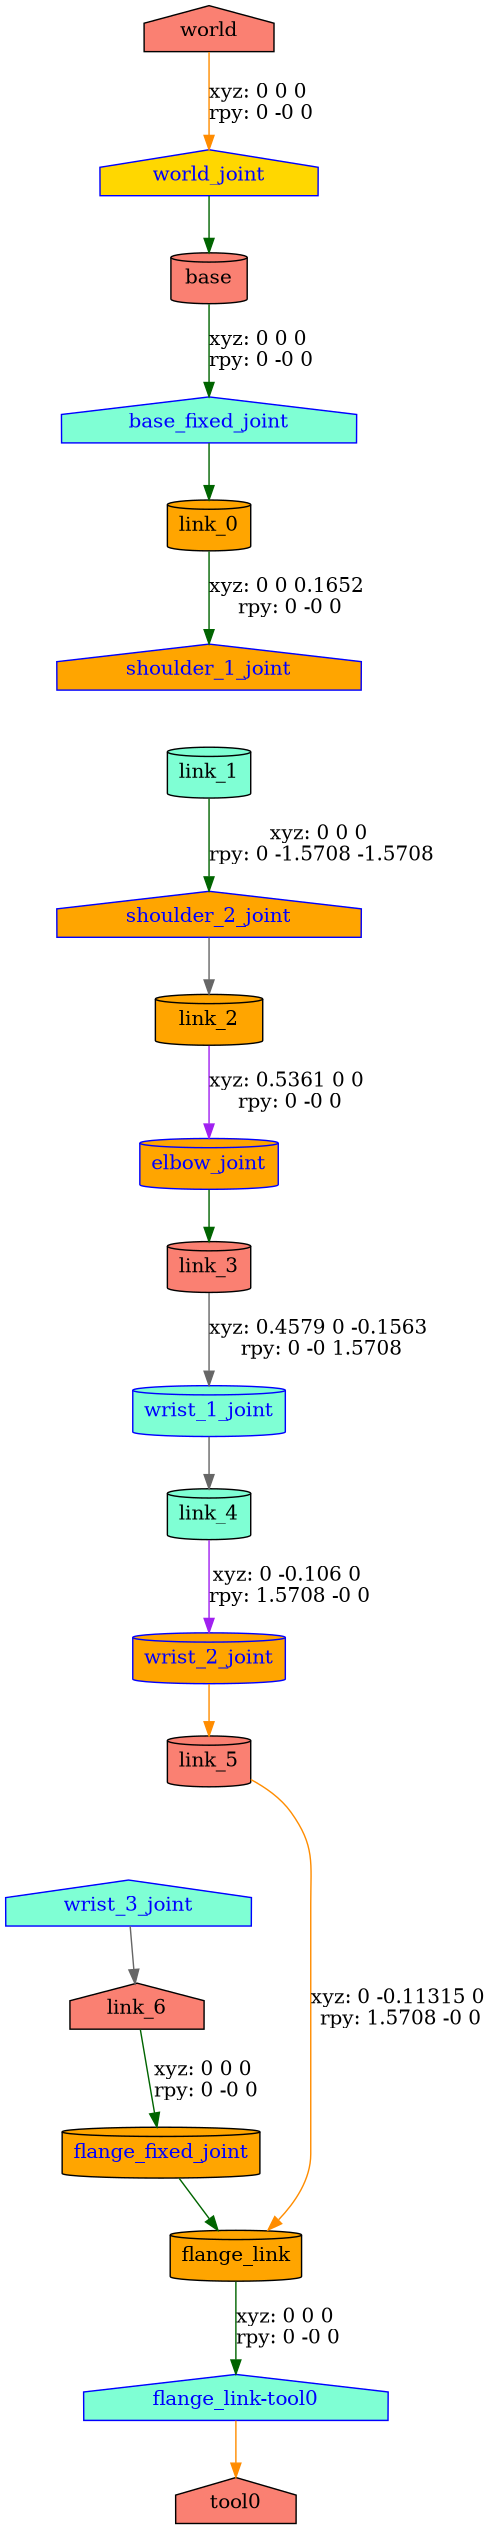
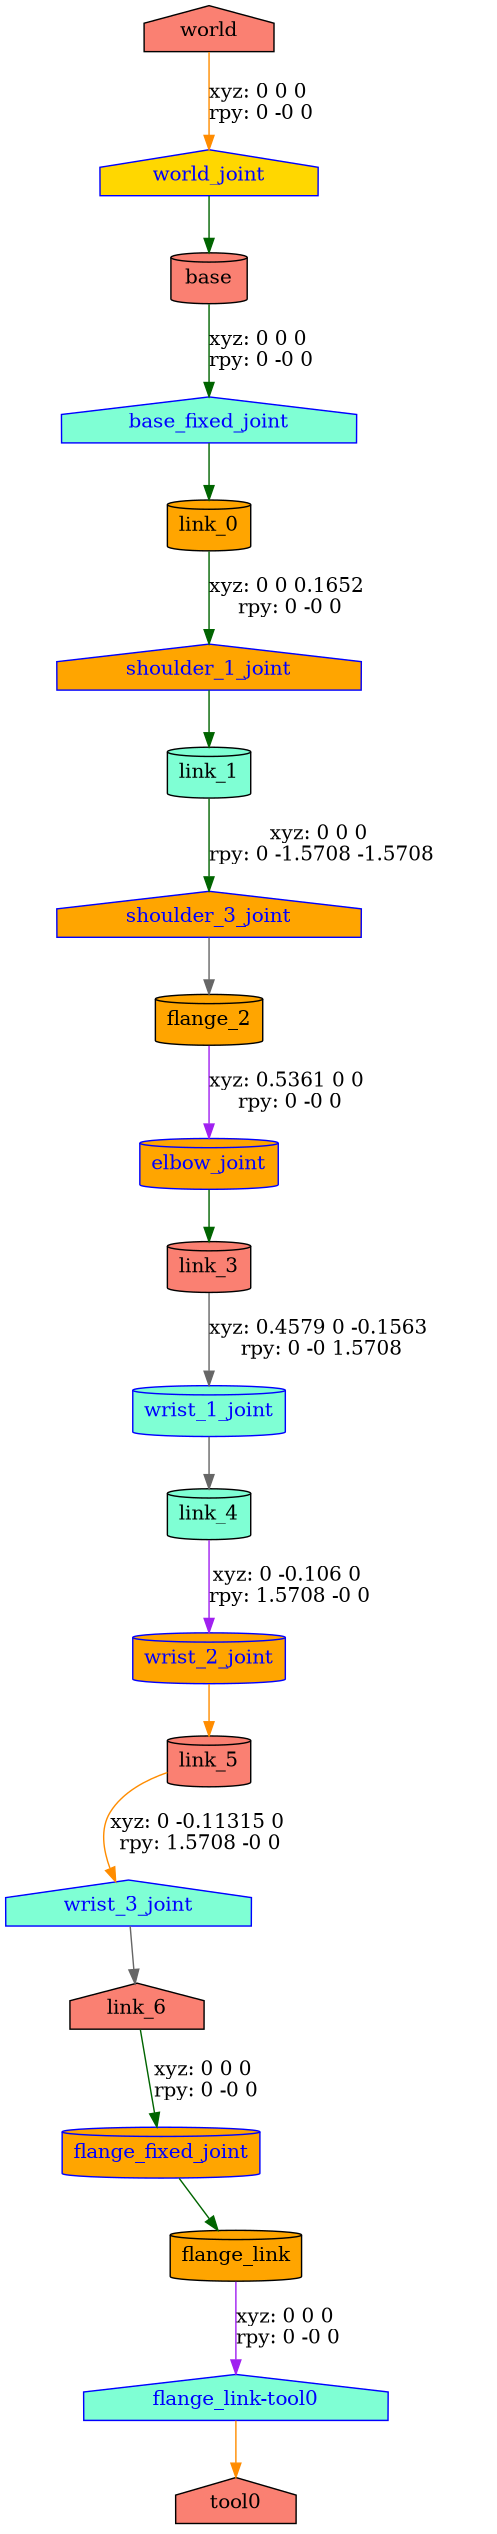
none -> (209, 711)
(209, 917) -> (209, 917)
(209, 1020) -> (209, 1020)
(311, 1992) -> (114, 1807)
(161, 2153) -> (161, 2153)
(236, 2321) -> (236, 2321)
